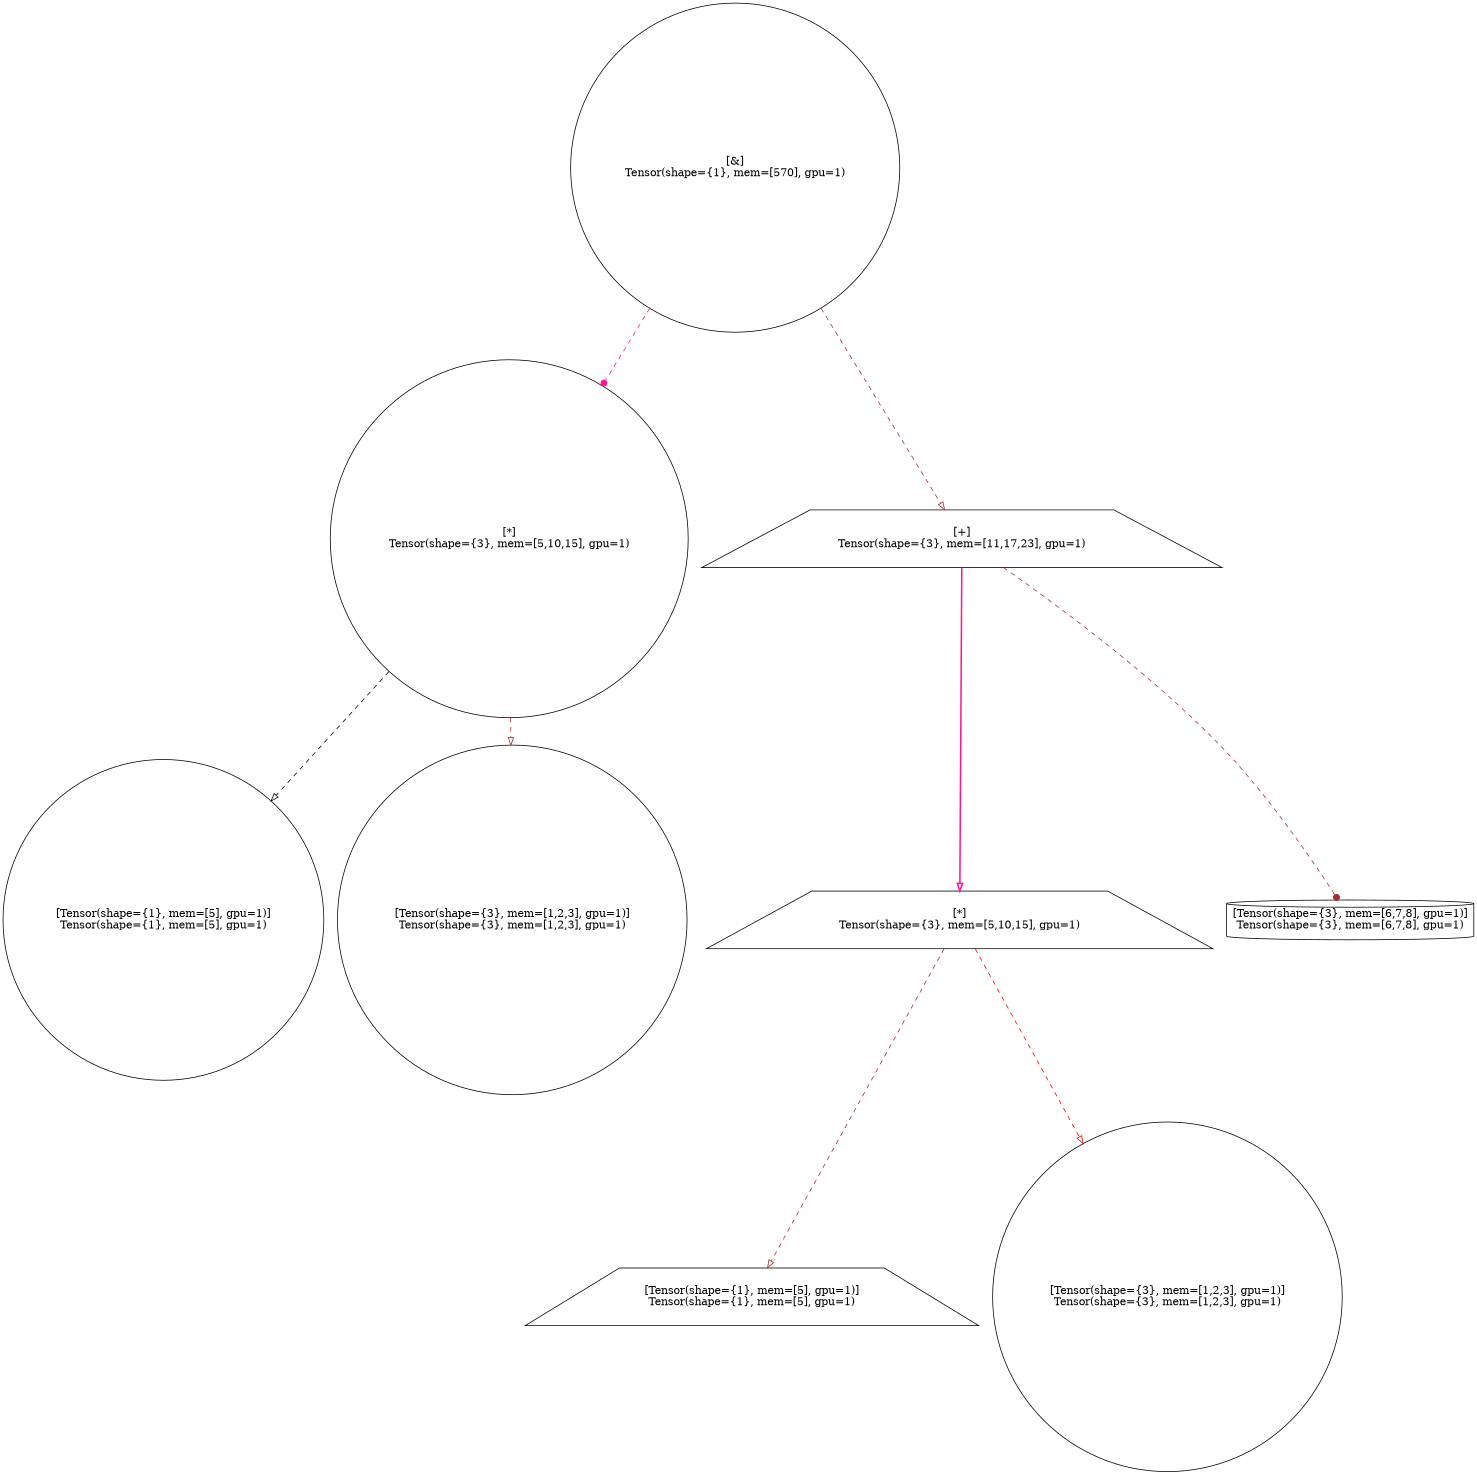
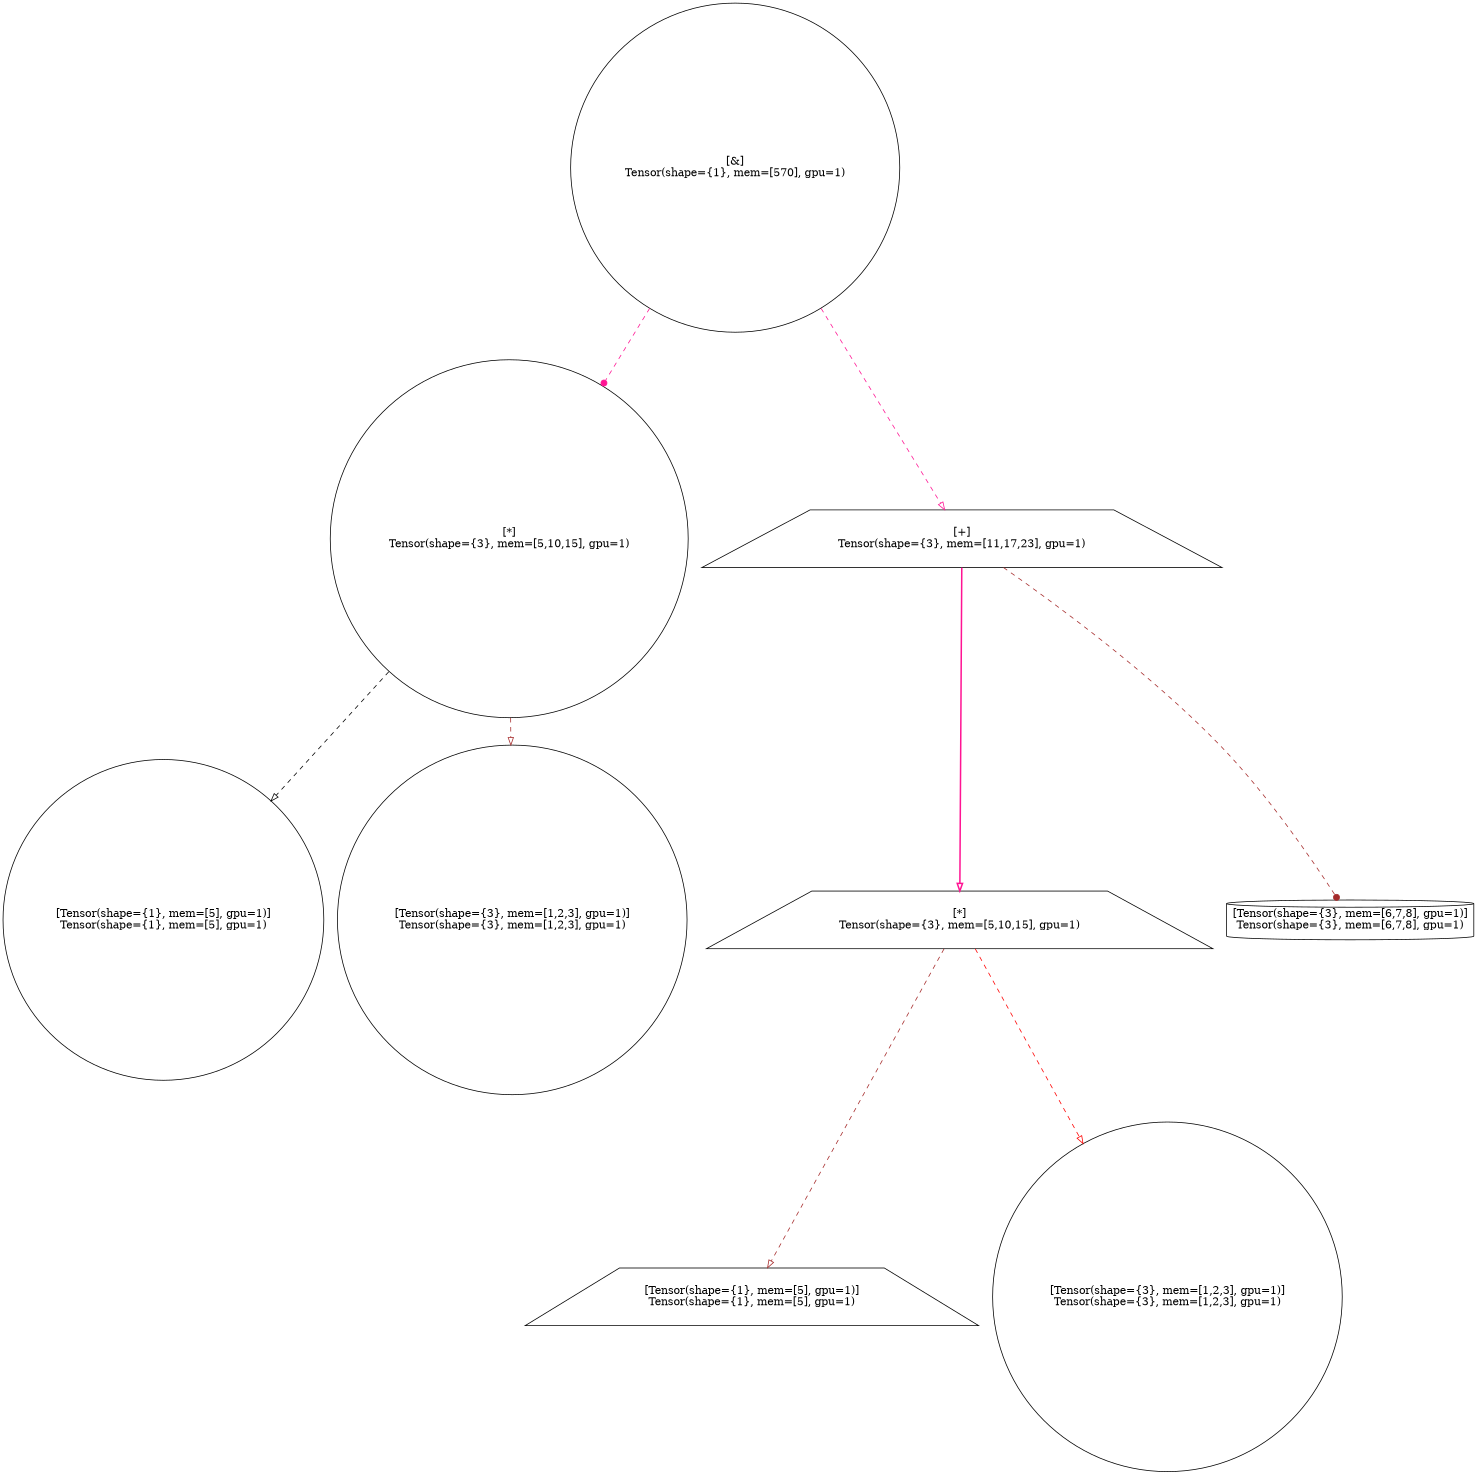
(881, 406) -> (881, 406)
